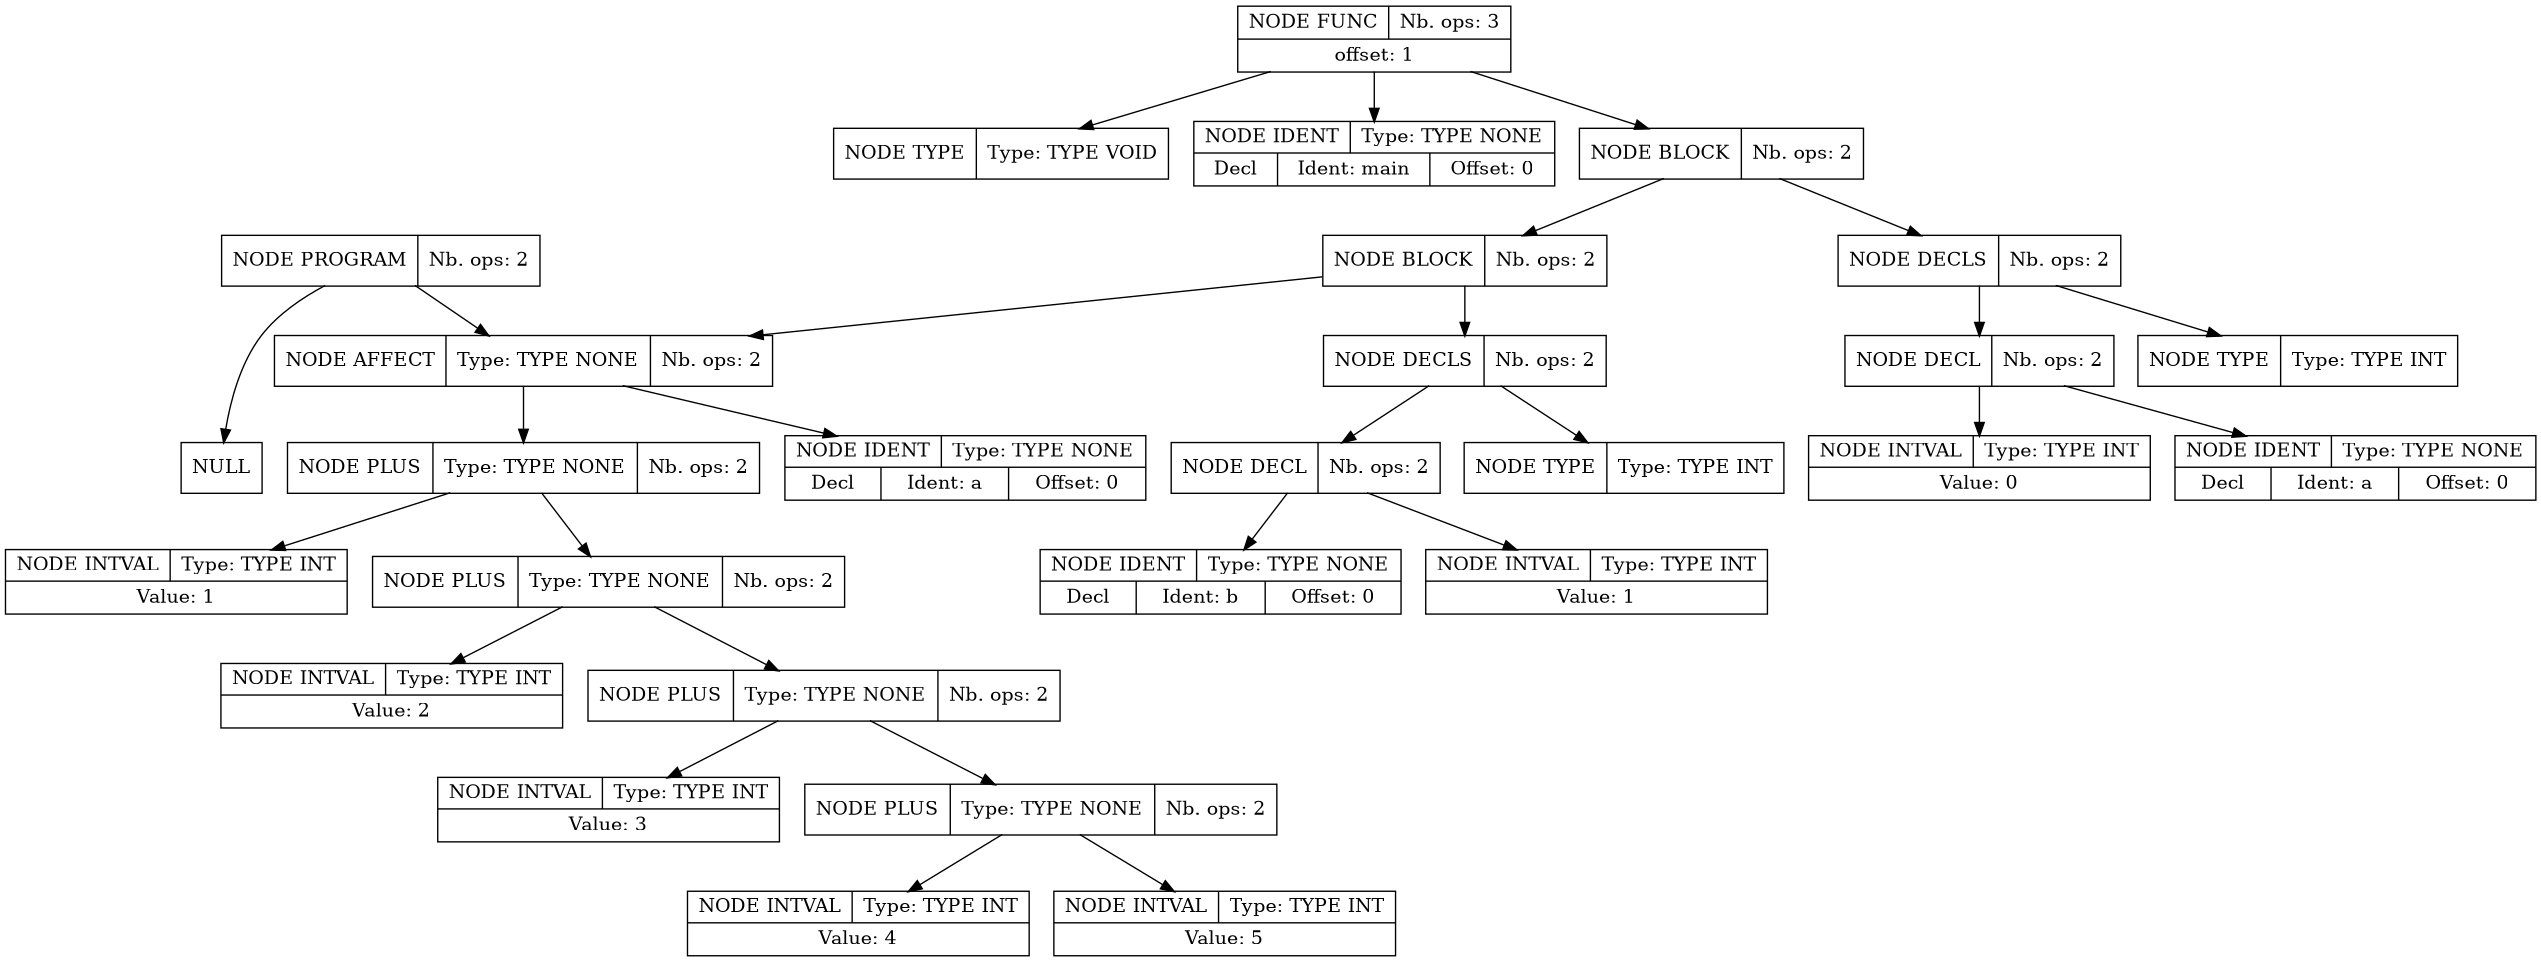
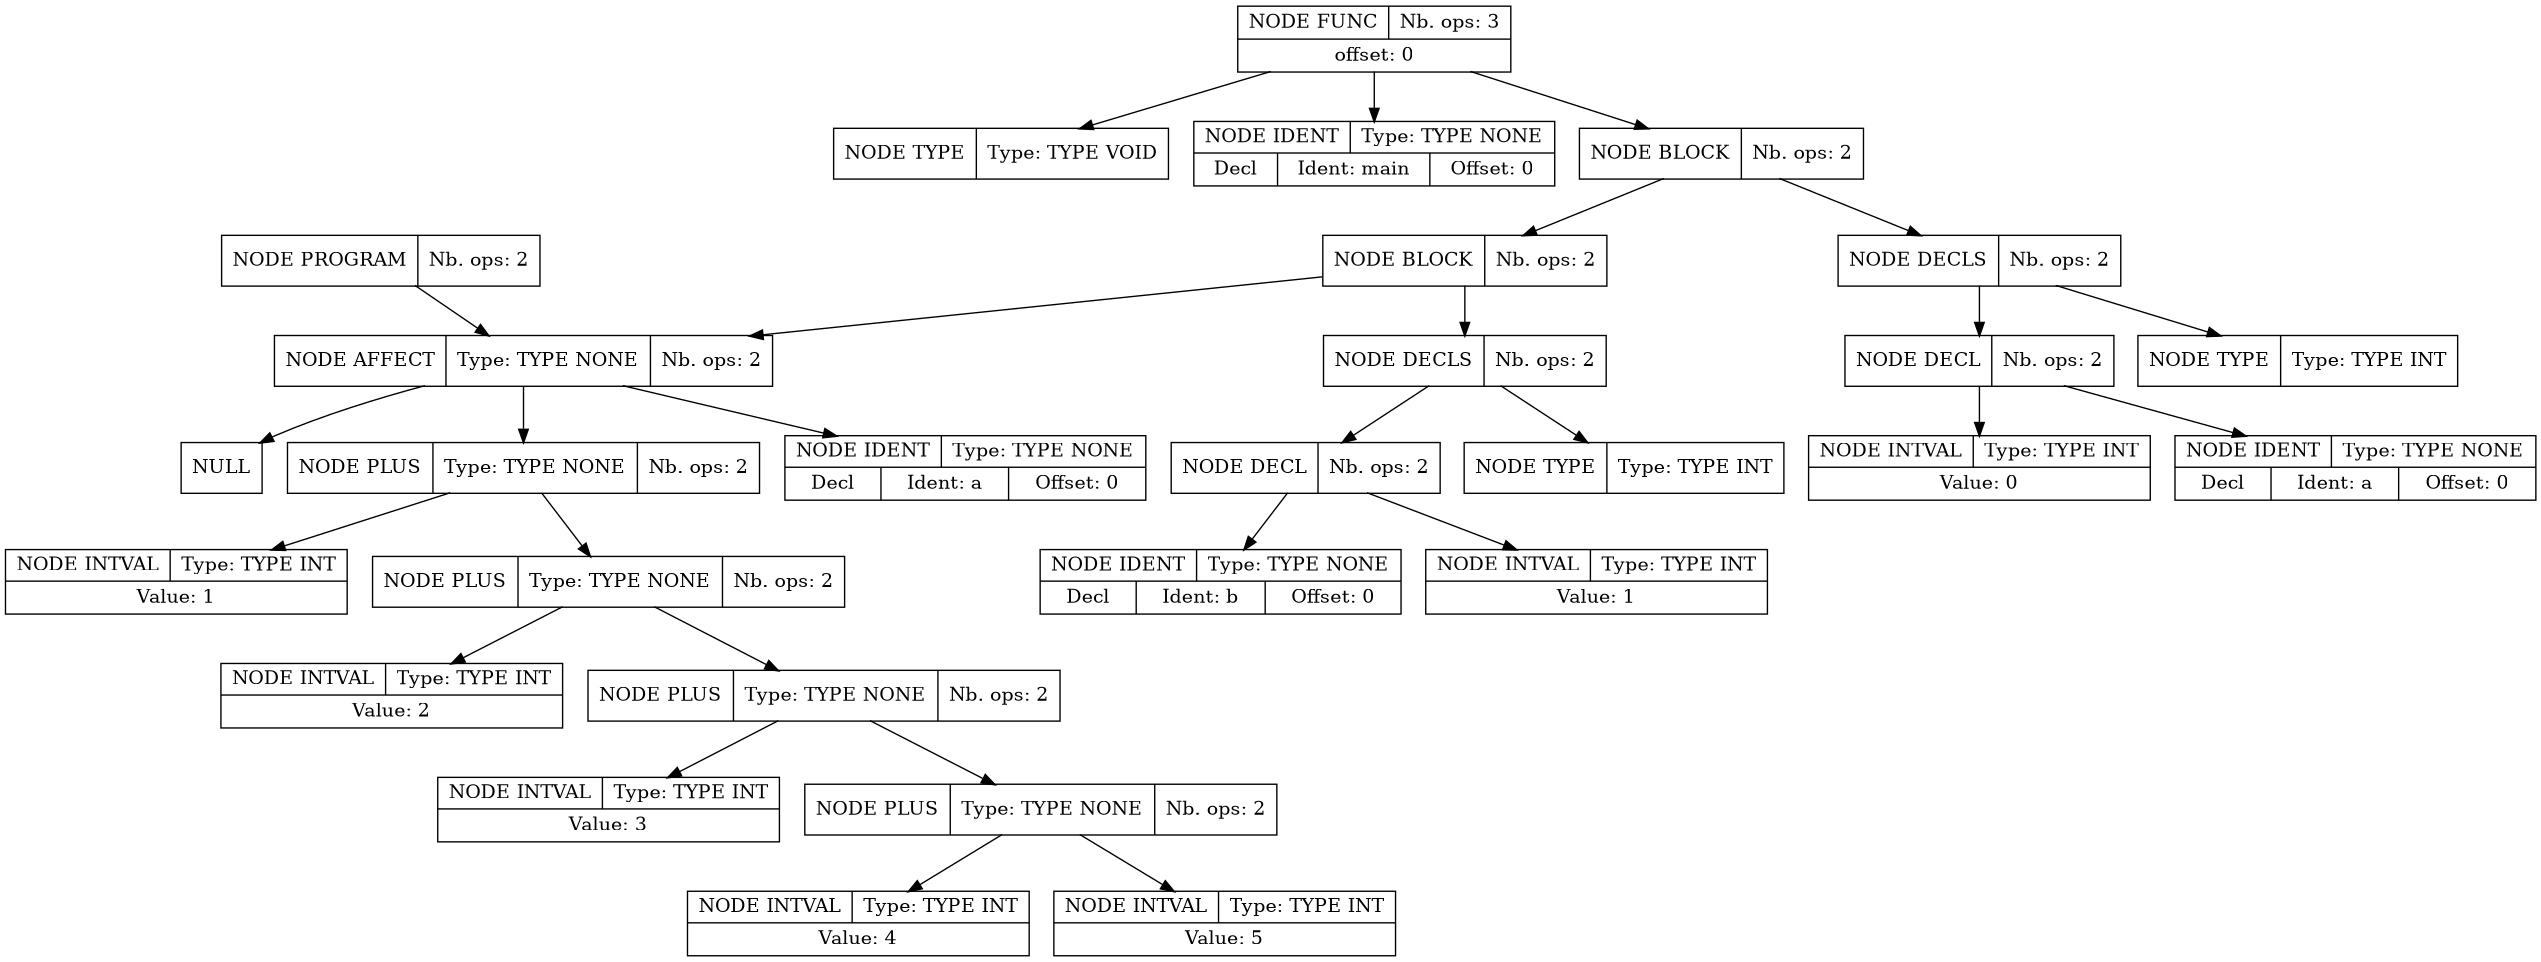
(1374, 55) -> (1374, 55)
(256, 344) -> (348, 409)
